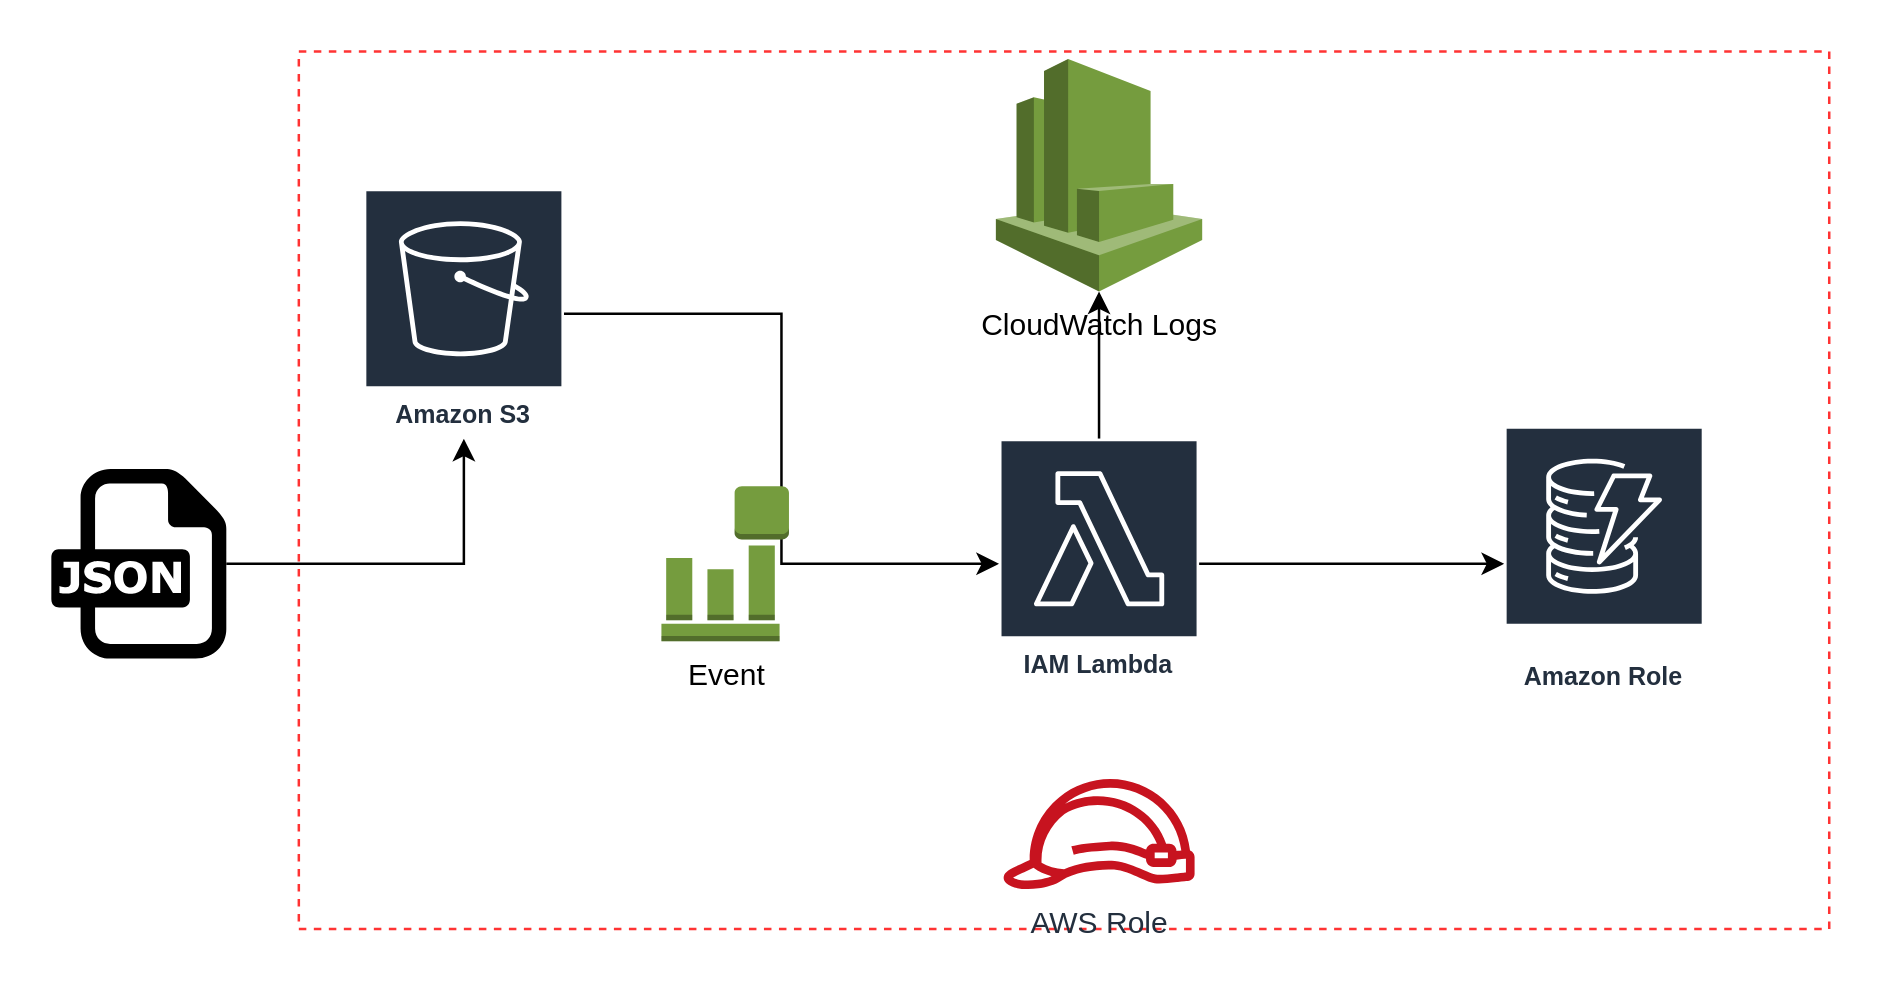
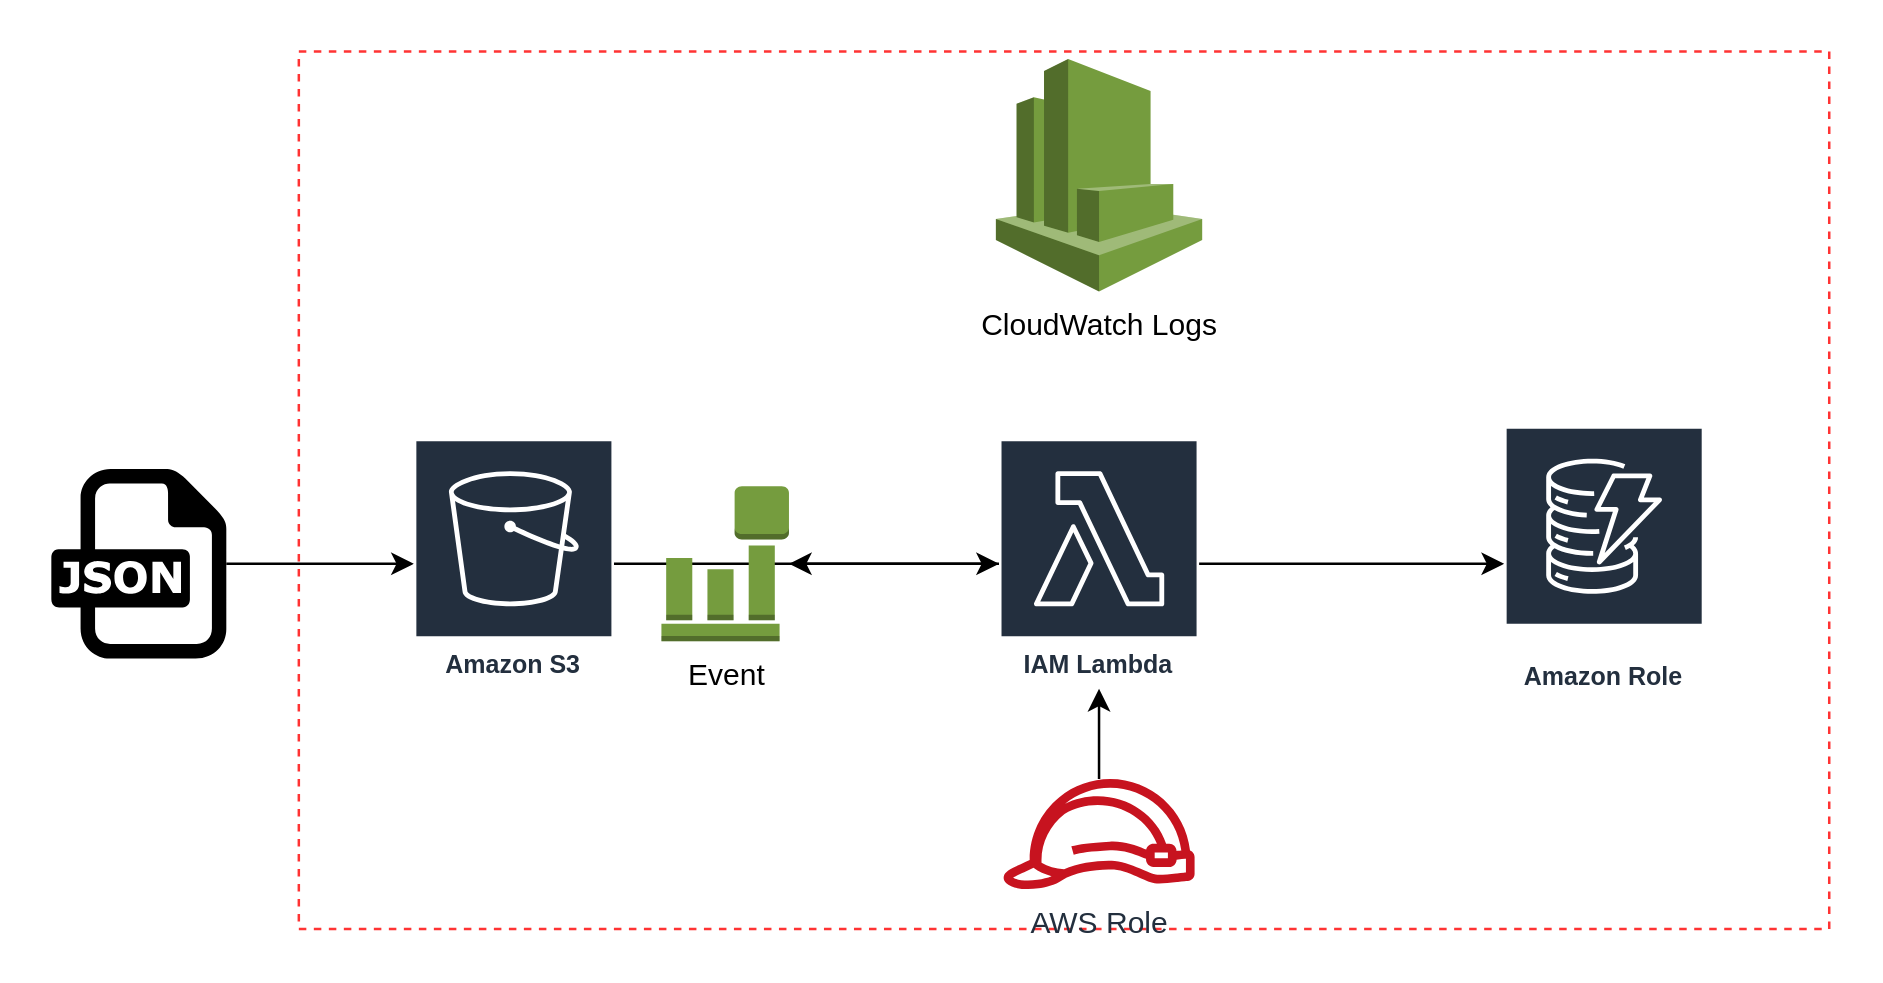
(464, 314) -> (514, 564)
(1099, 384) -> (997, 564)
none -> (1099, 733)
